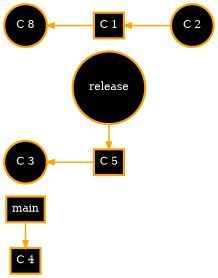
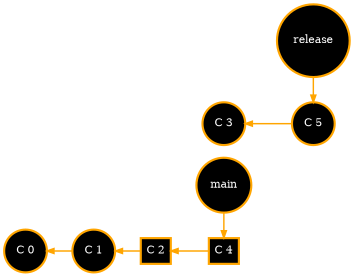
(26, 26) -> (26, 251)
(109, 26) -> (94, 251)
(192, 26) -> (156, 251)
(109, 162) -> (313, 124)
(26, 209) -> (224, 185)
none -> (193, 251)
